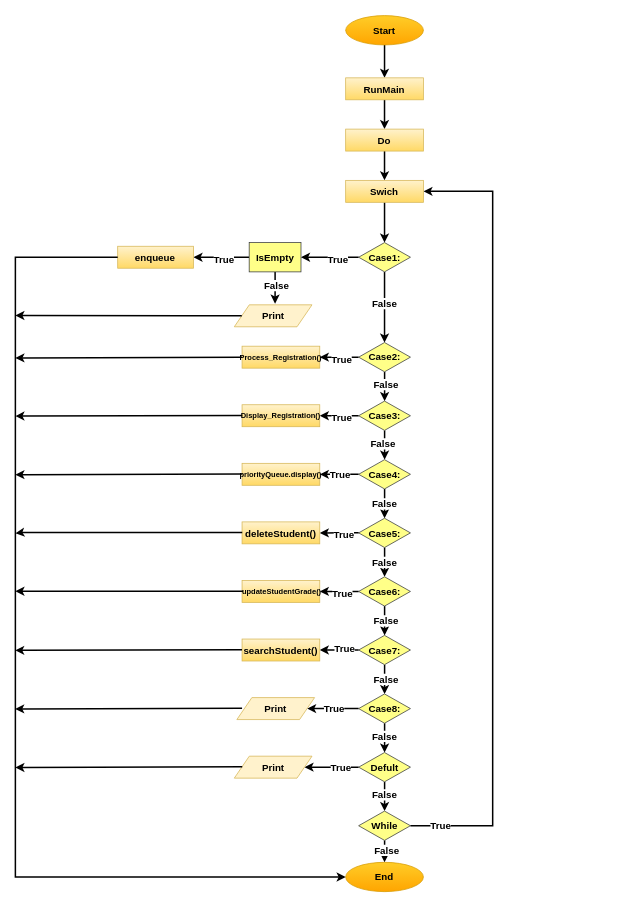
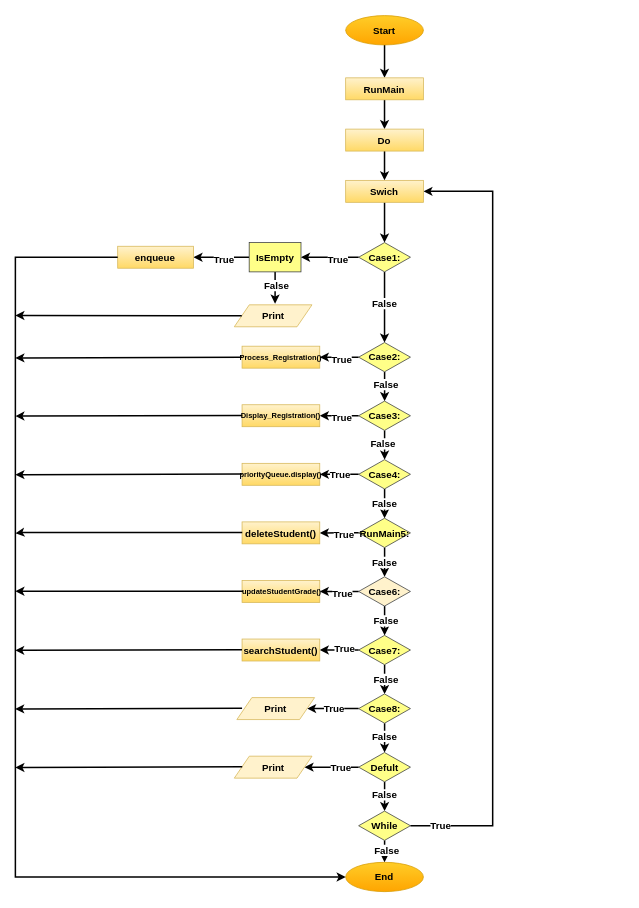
(385, 533) -> (385, 533)
(385, 591) -> (385, 591)
